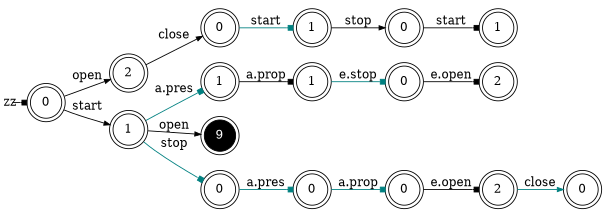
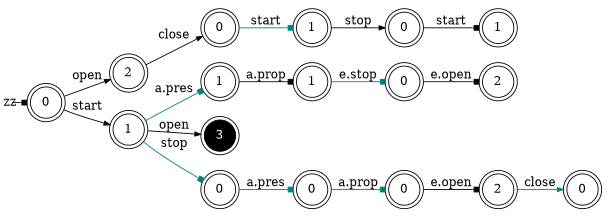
(220, 136) -> (220, 136)
